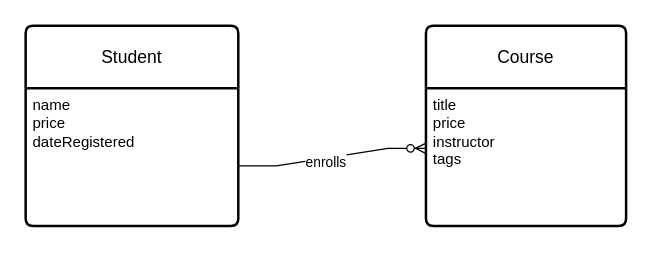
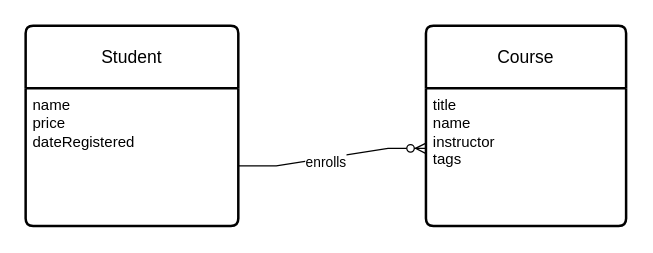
(473, 133) -> (473, 133)
